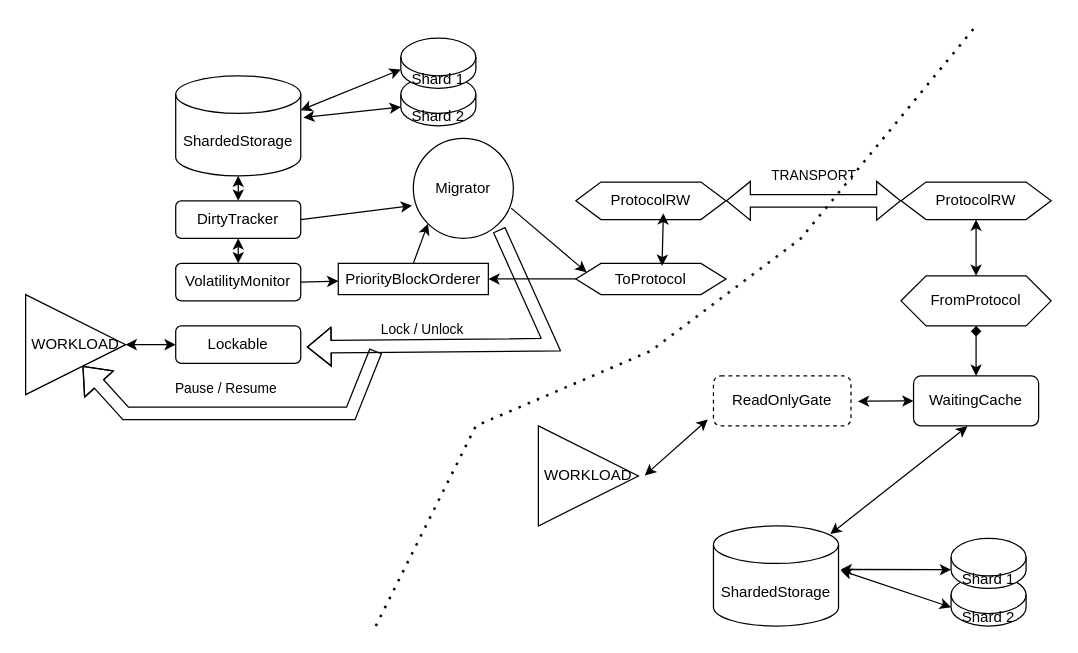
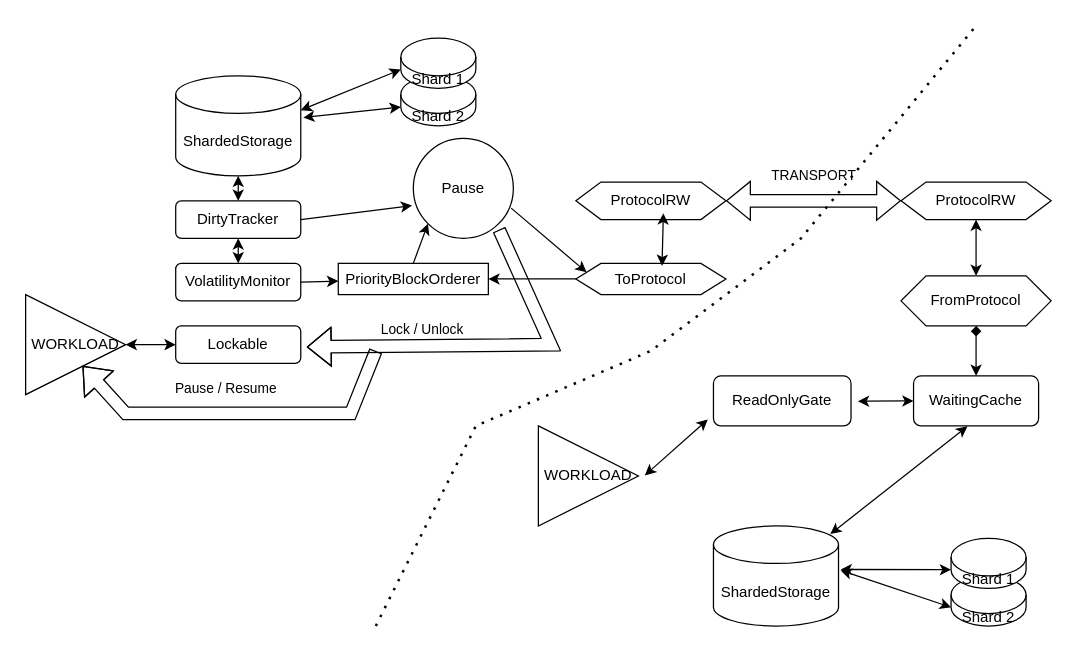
(463, 188) -> (463, 188)
(782, 401) -> (782, 401)
